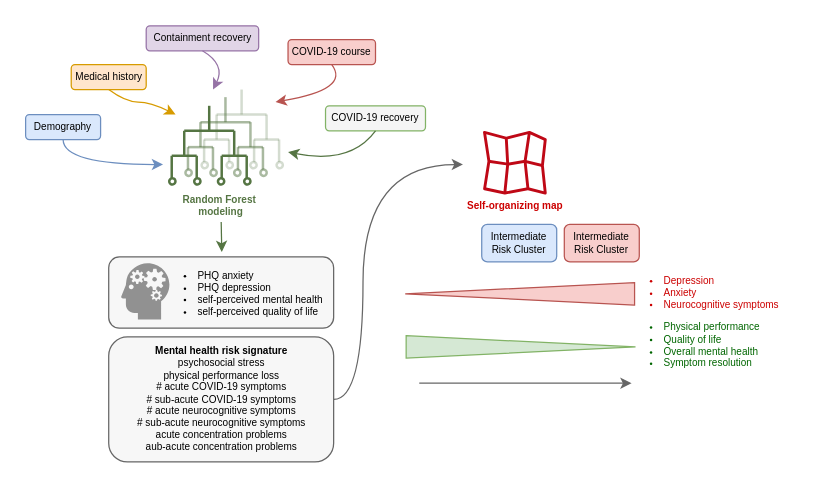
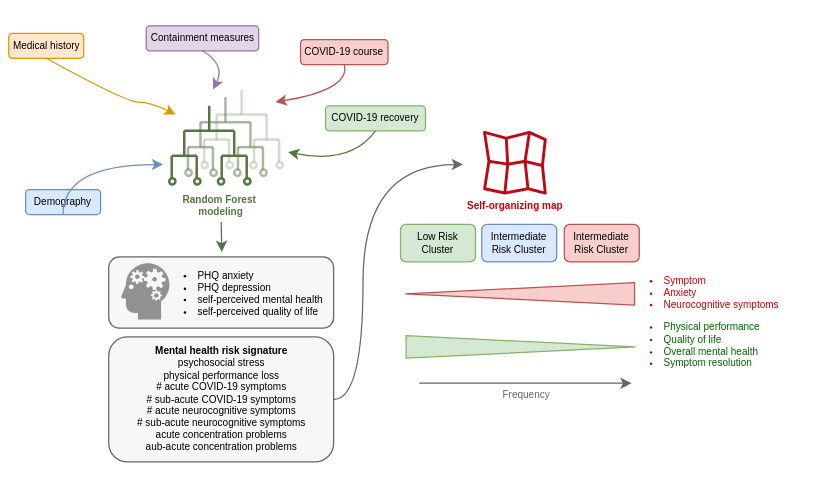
(203, 38) -> (203, 38)
(332, 52) -> (344, 52)
(109, 77) -> (46, 46)
(376, 118) -> (376, 118)
(63, 127) -> (63, 202)
none -> (438, 243)
(675, 293) -> (675, 293)
none -> (527, 394)
